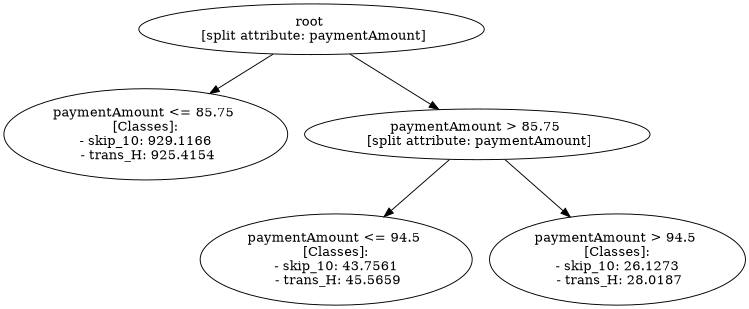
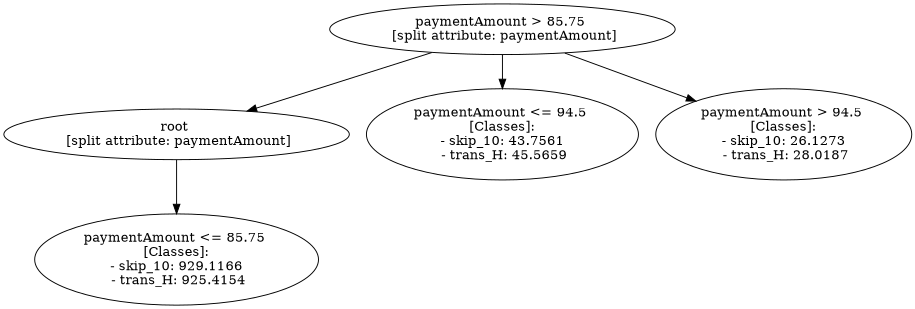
(390, 79) -> (344, 80)
